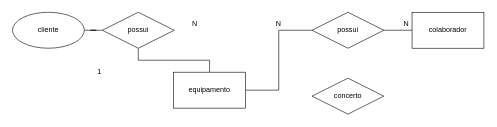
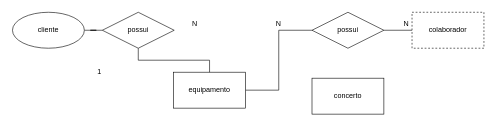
(449, 30) -> (449, 30)
(348, 96) -> (348, 96)
